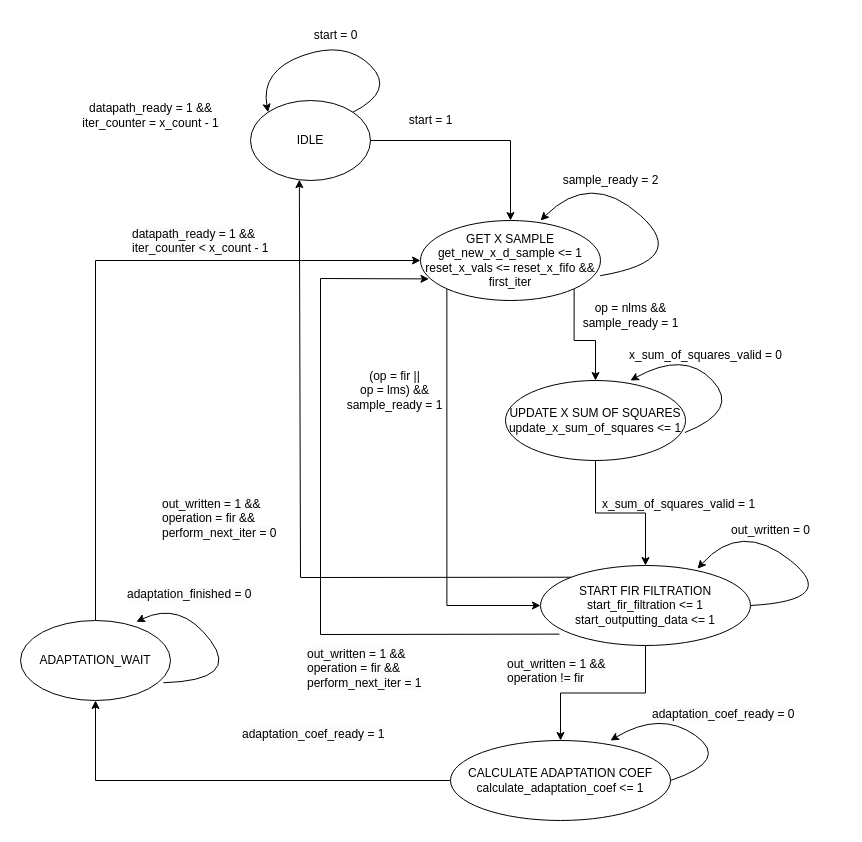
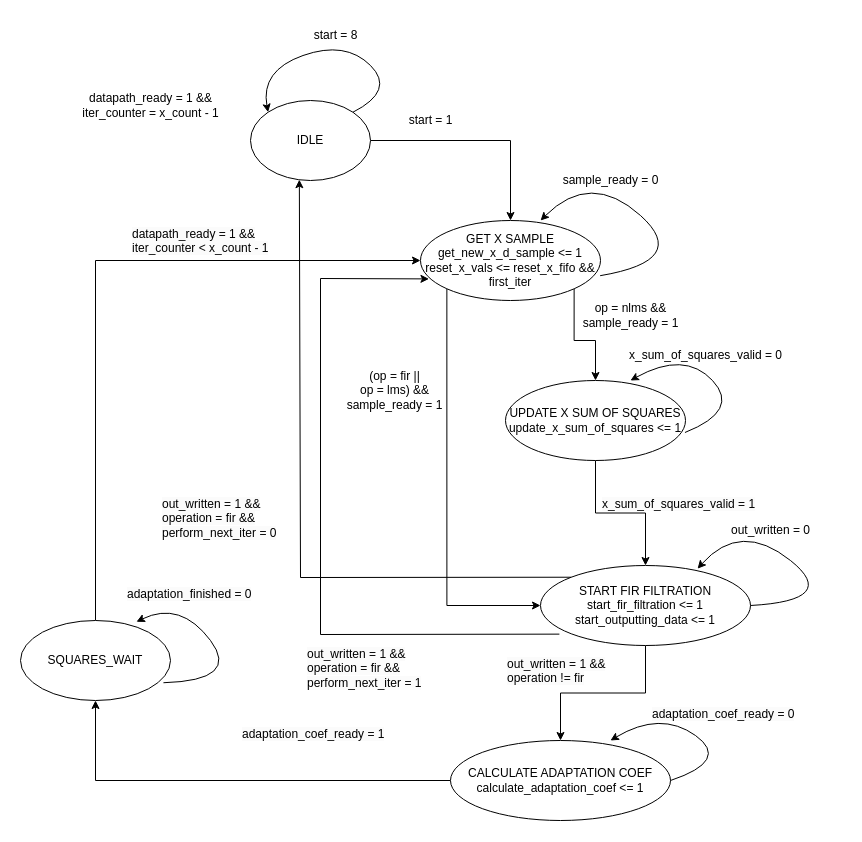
(336, 36) -> (336, 36)
(151, 116) -> (151, 106)
(611, 181) -> (611, 181)
(96, 661) -> (96, 661)
